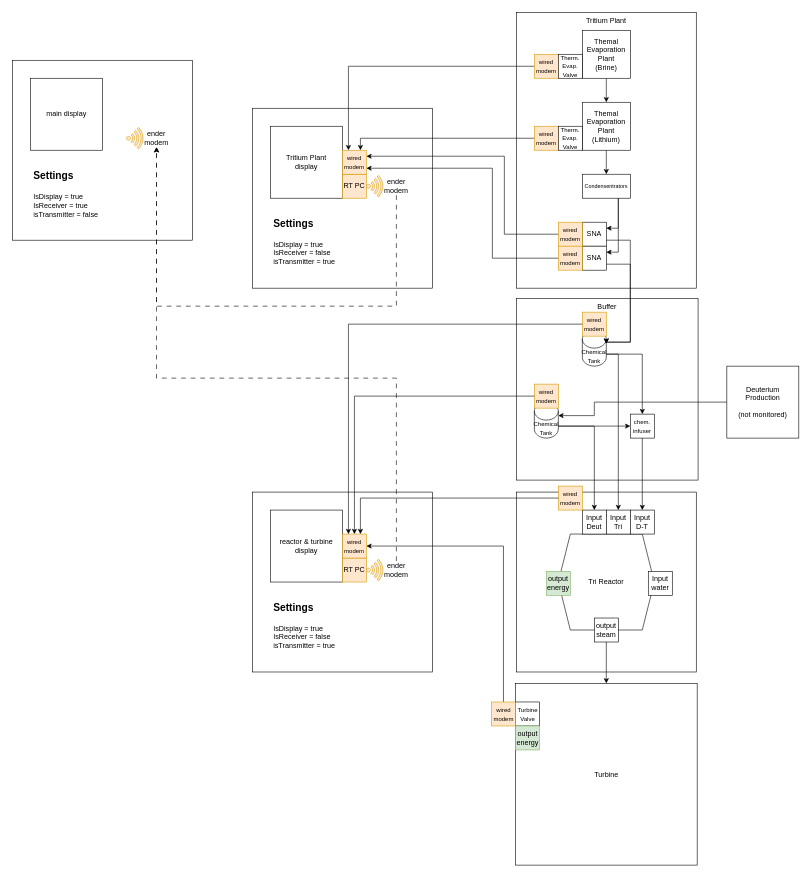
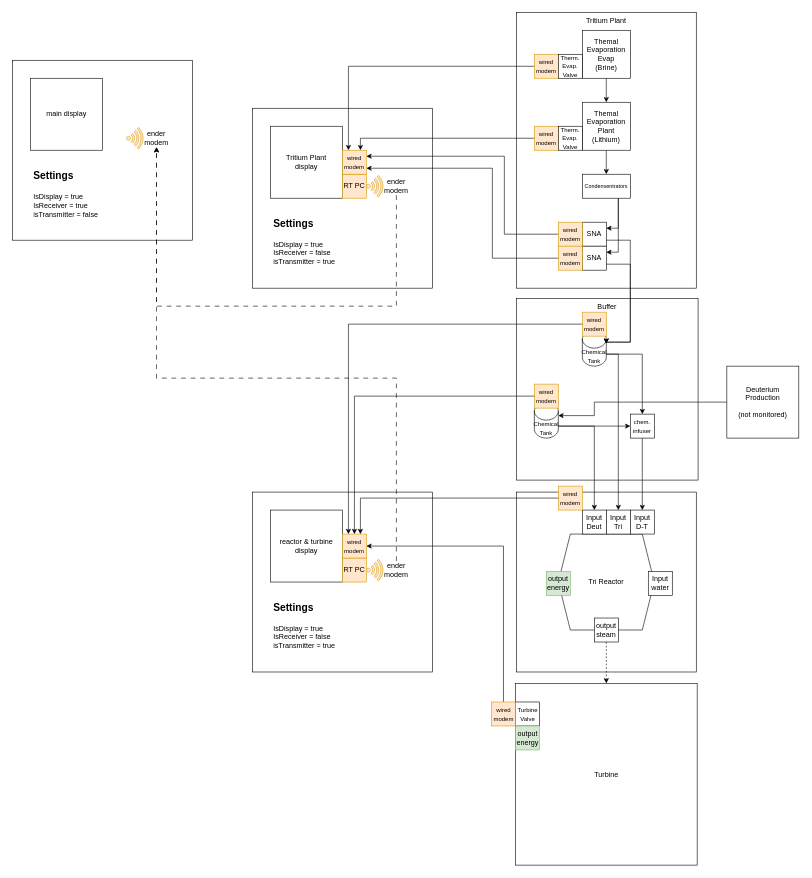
(606, 54) -> (606, 54)
(606, 661) -> (606, 661)
